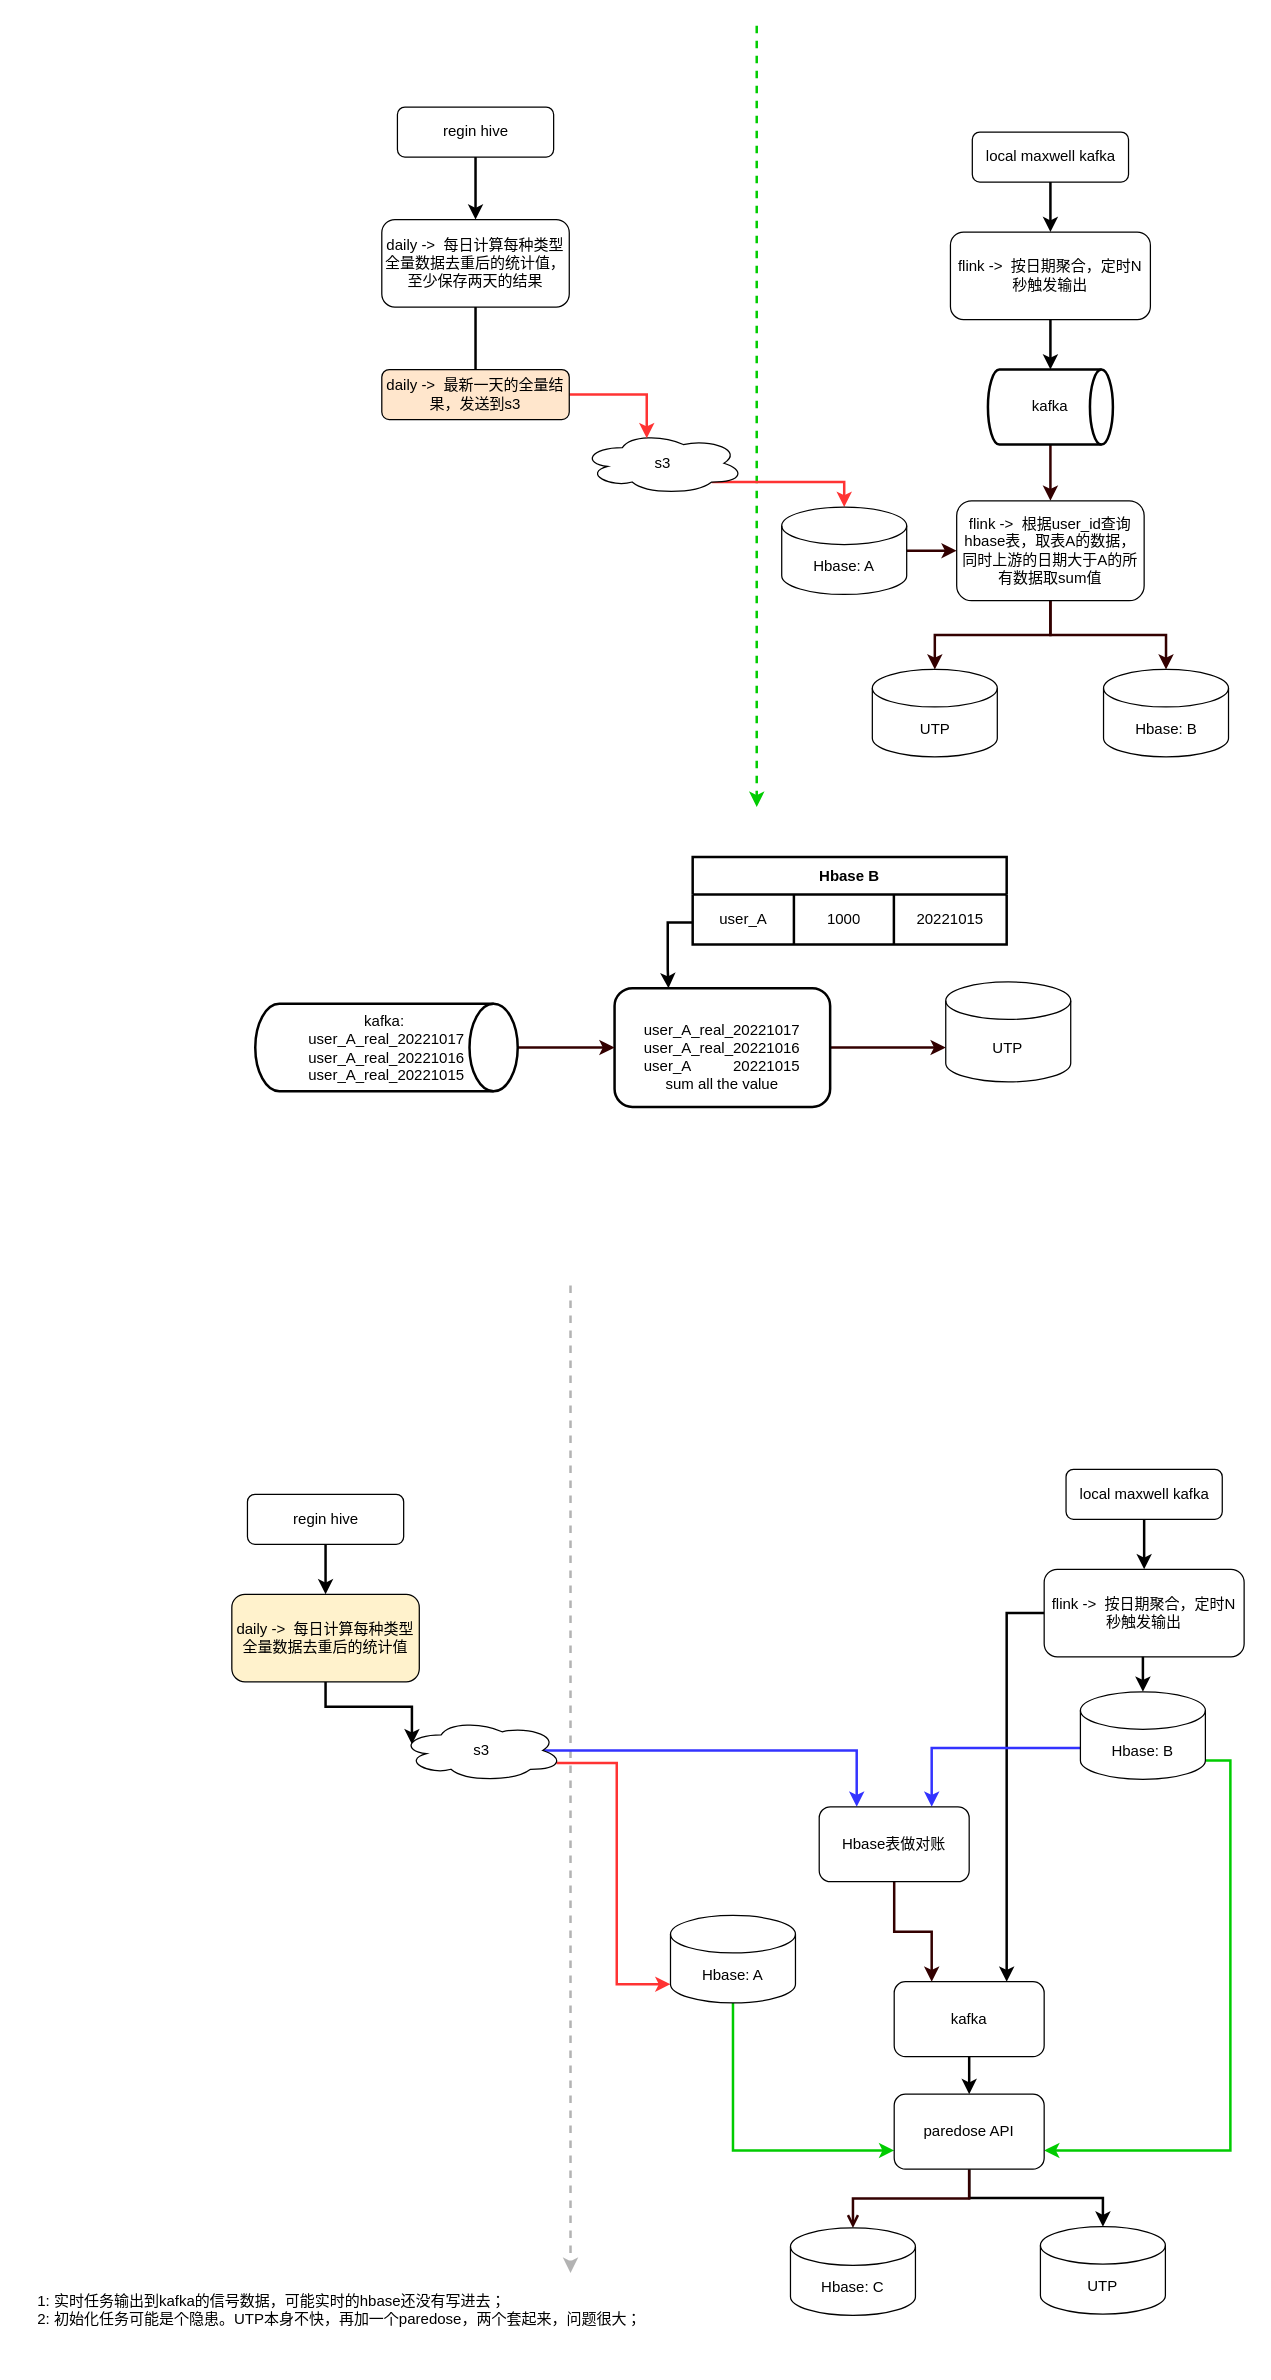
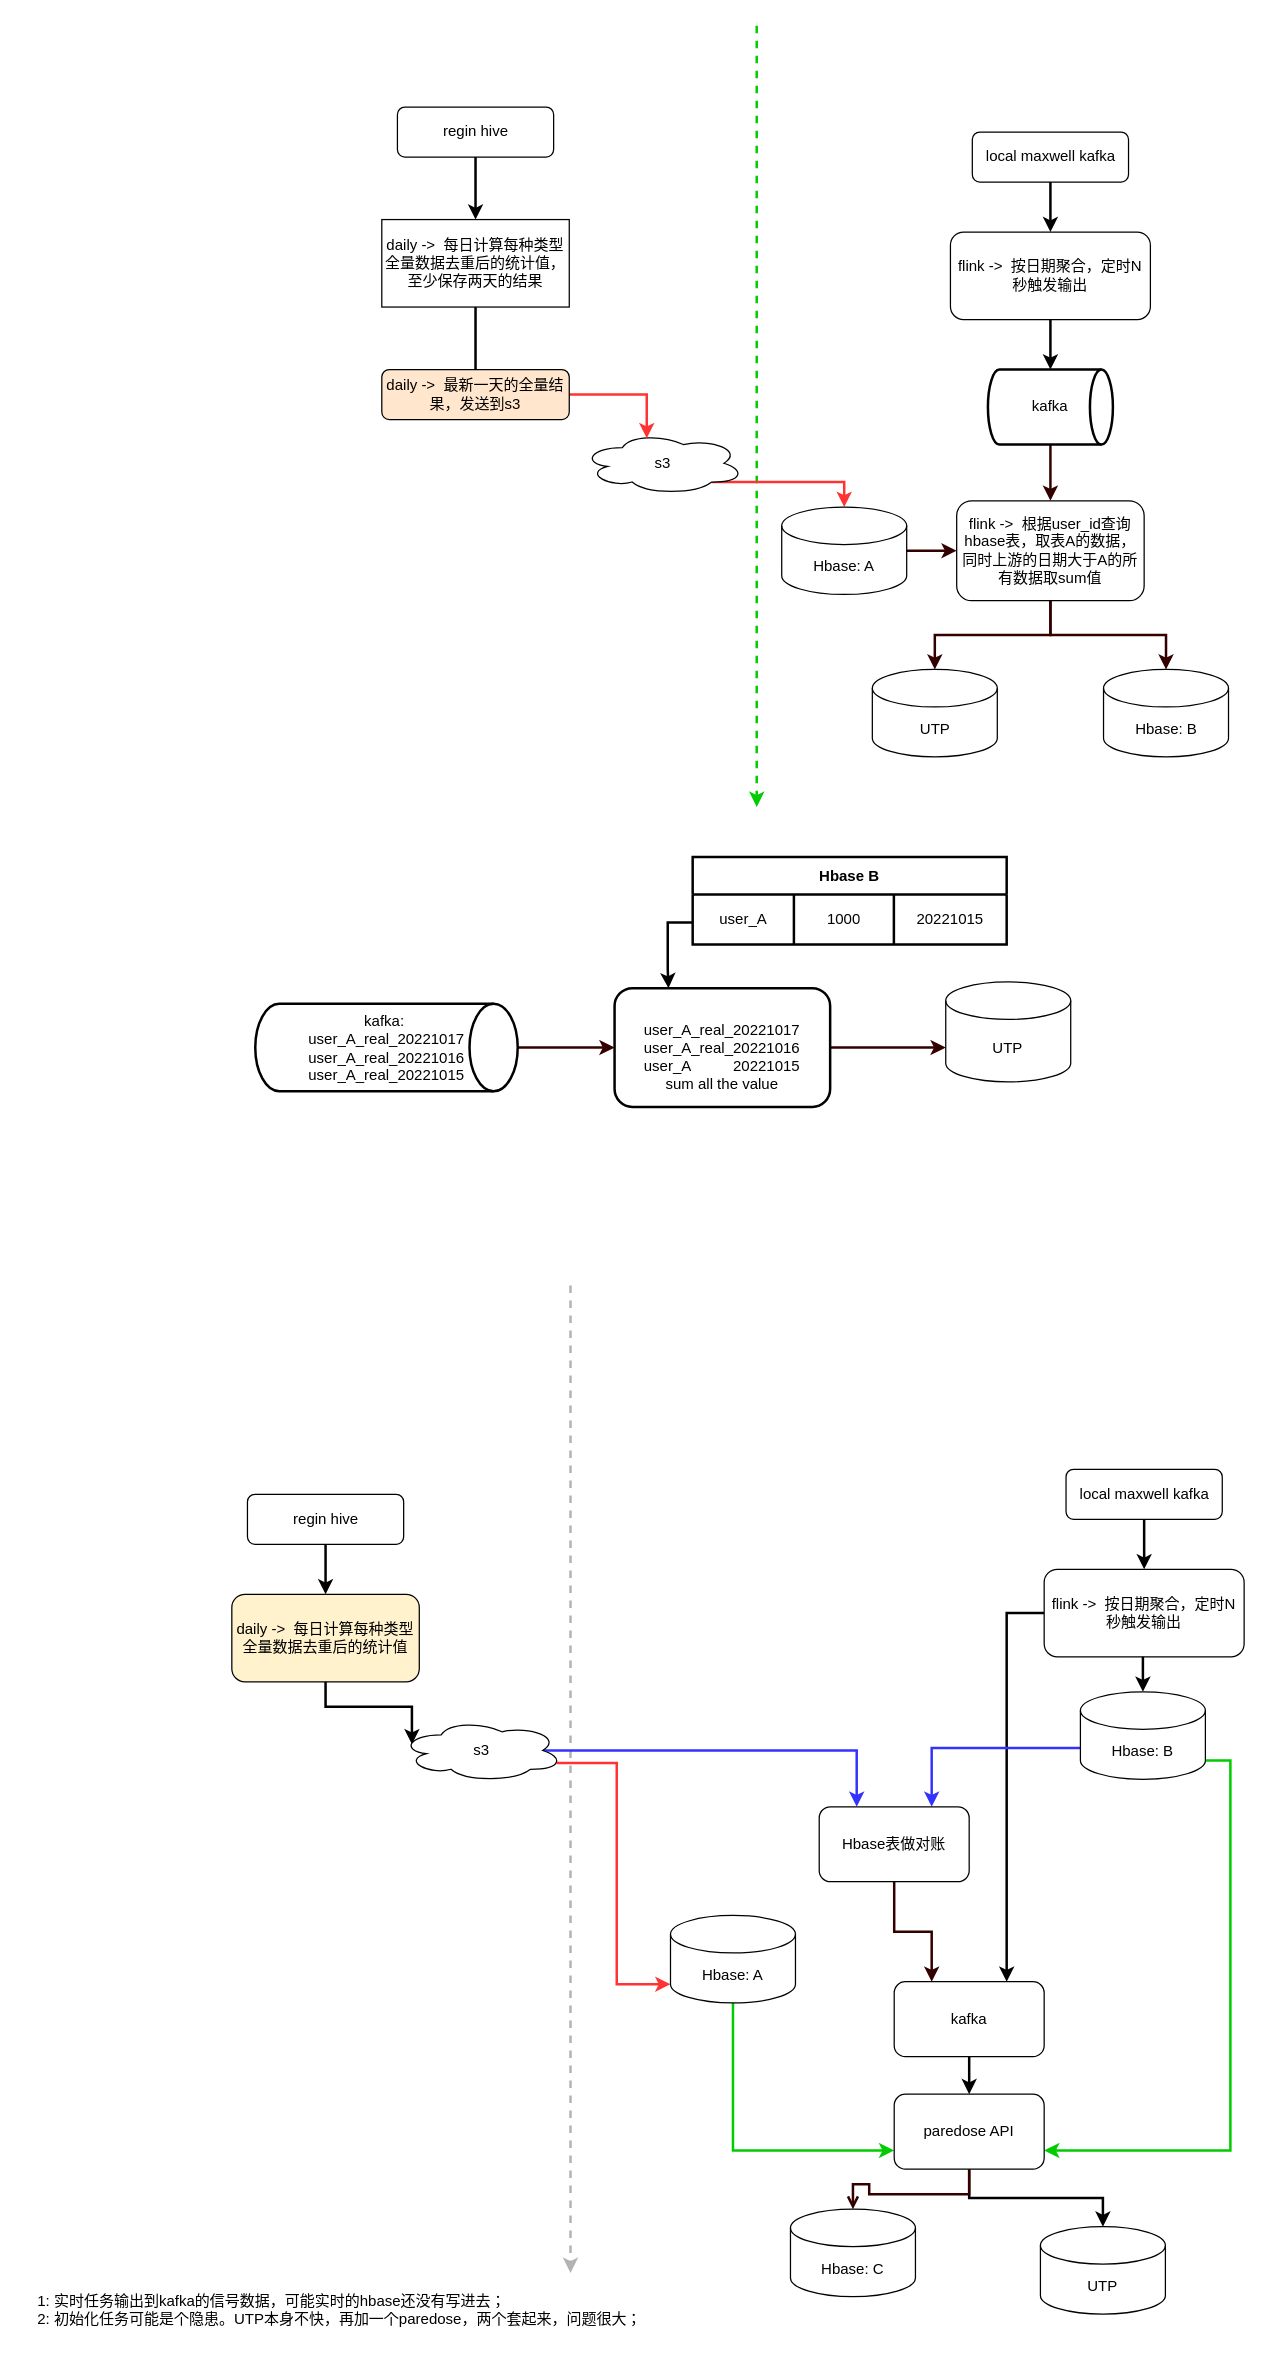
(476, 263) -> (476, 263)
(853, 2272) -> (853, 2253)
